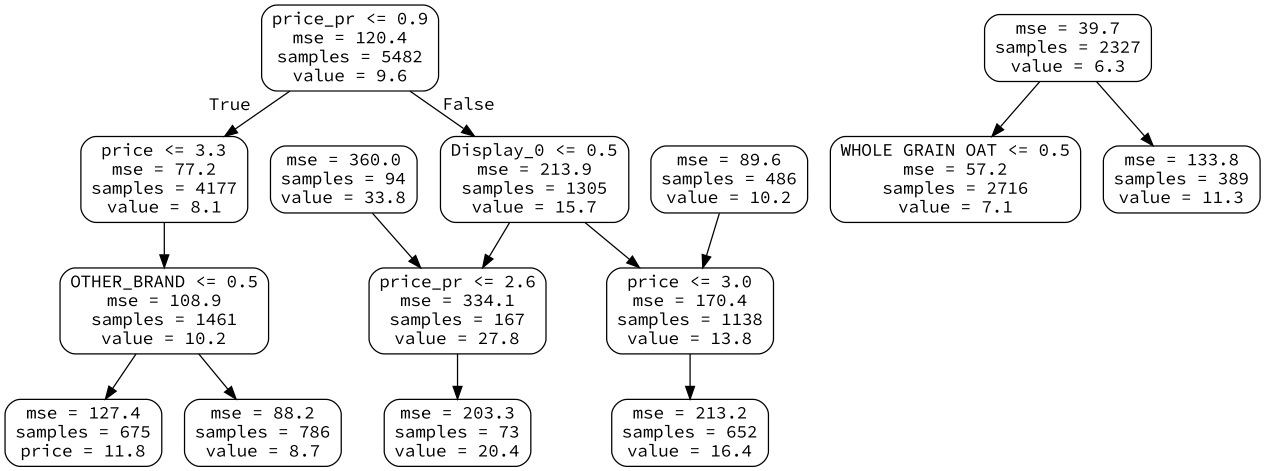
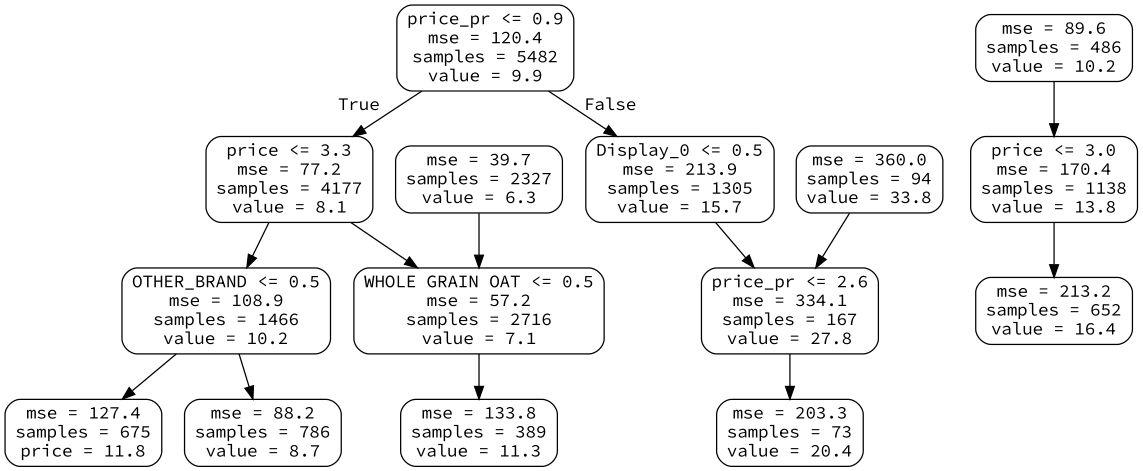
(350, 48) -> (485, 48)
(1121, 109) -> (479, 370)
(607, 241) -> none
none -> (379, 242)
(164, 311) -> (226, 311)
